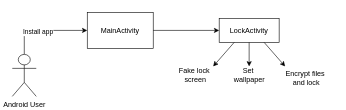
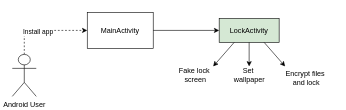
(67, 30) -> (67, 30)
(249, 30) -> (249, 30)
